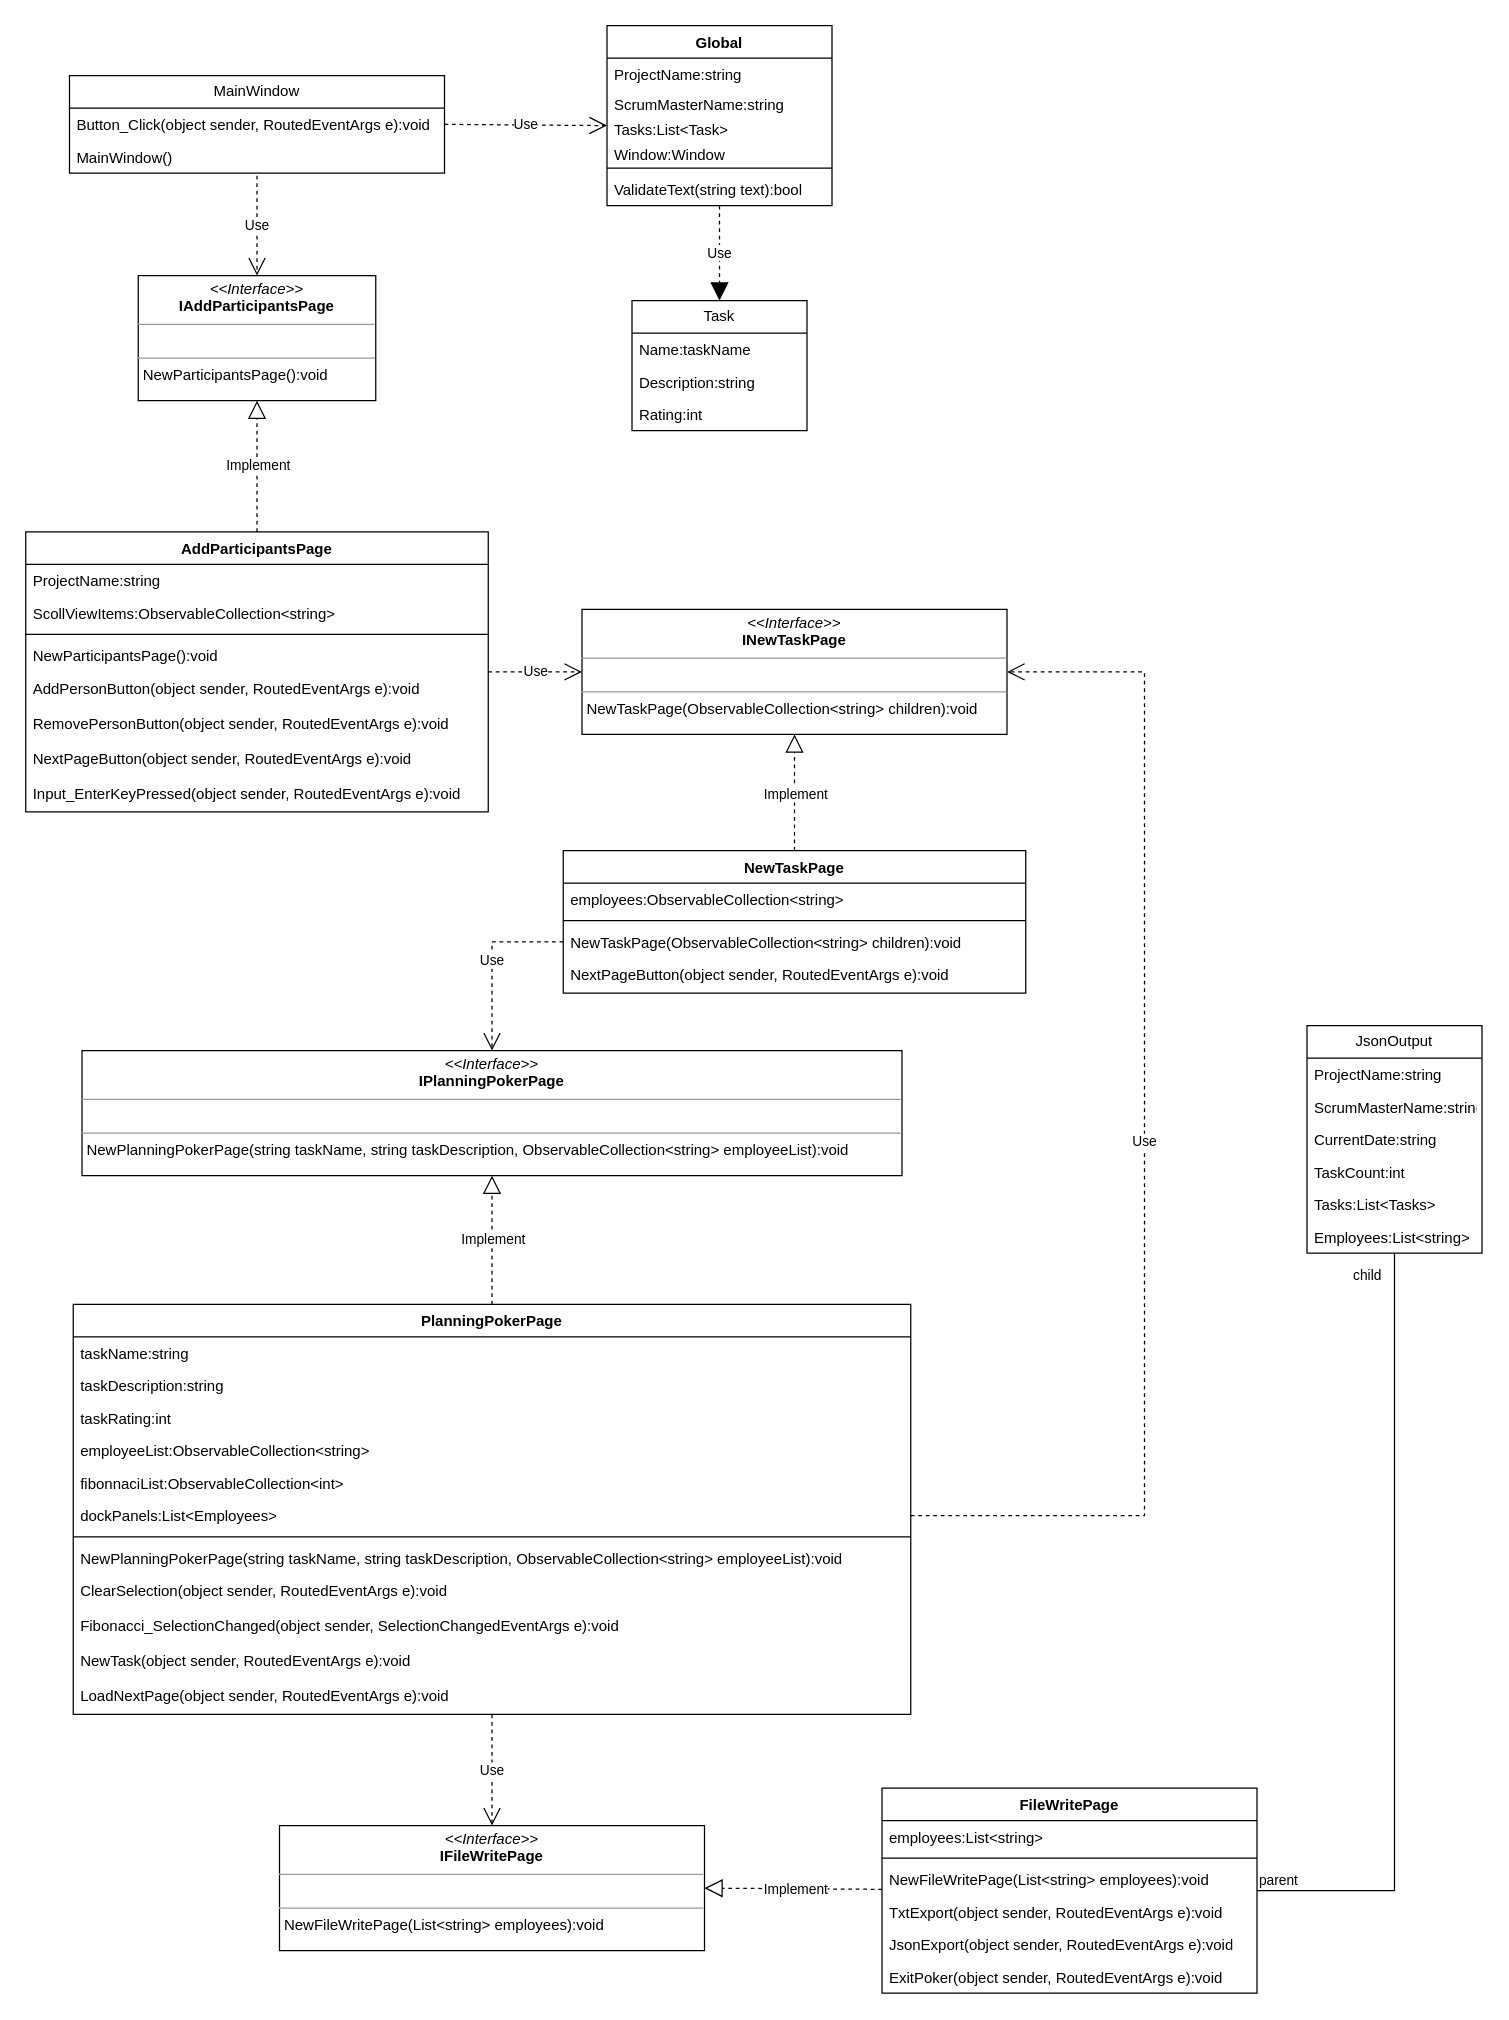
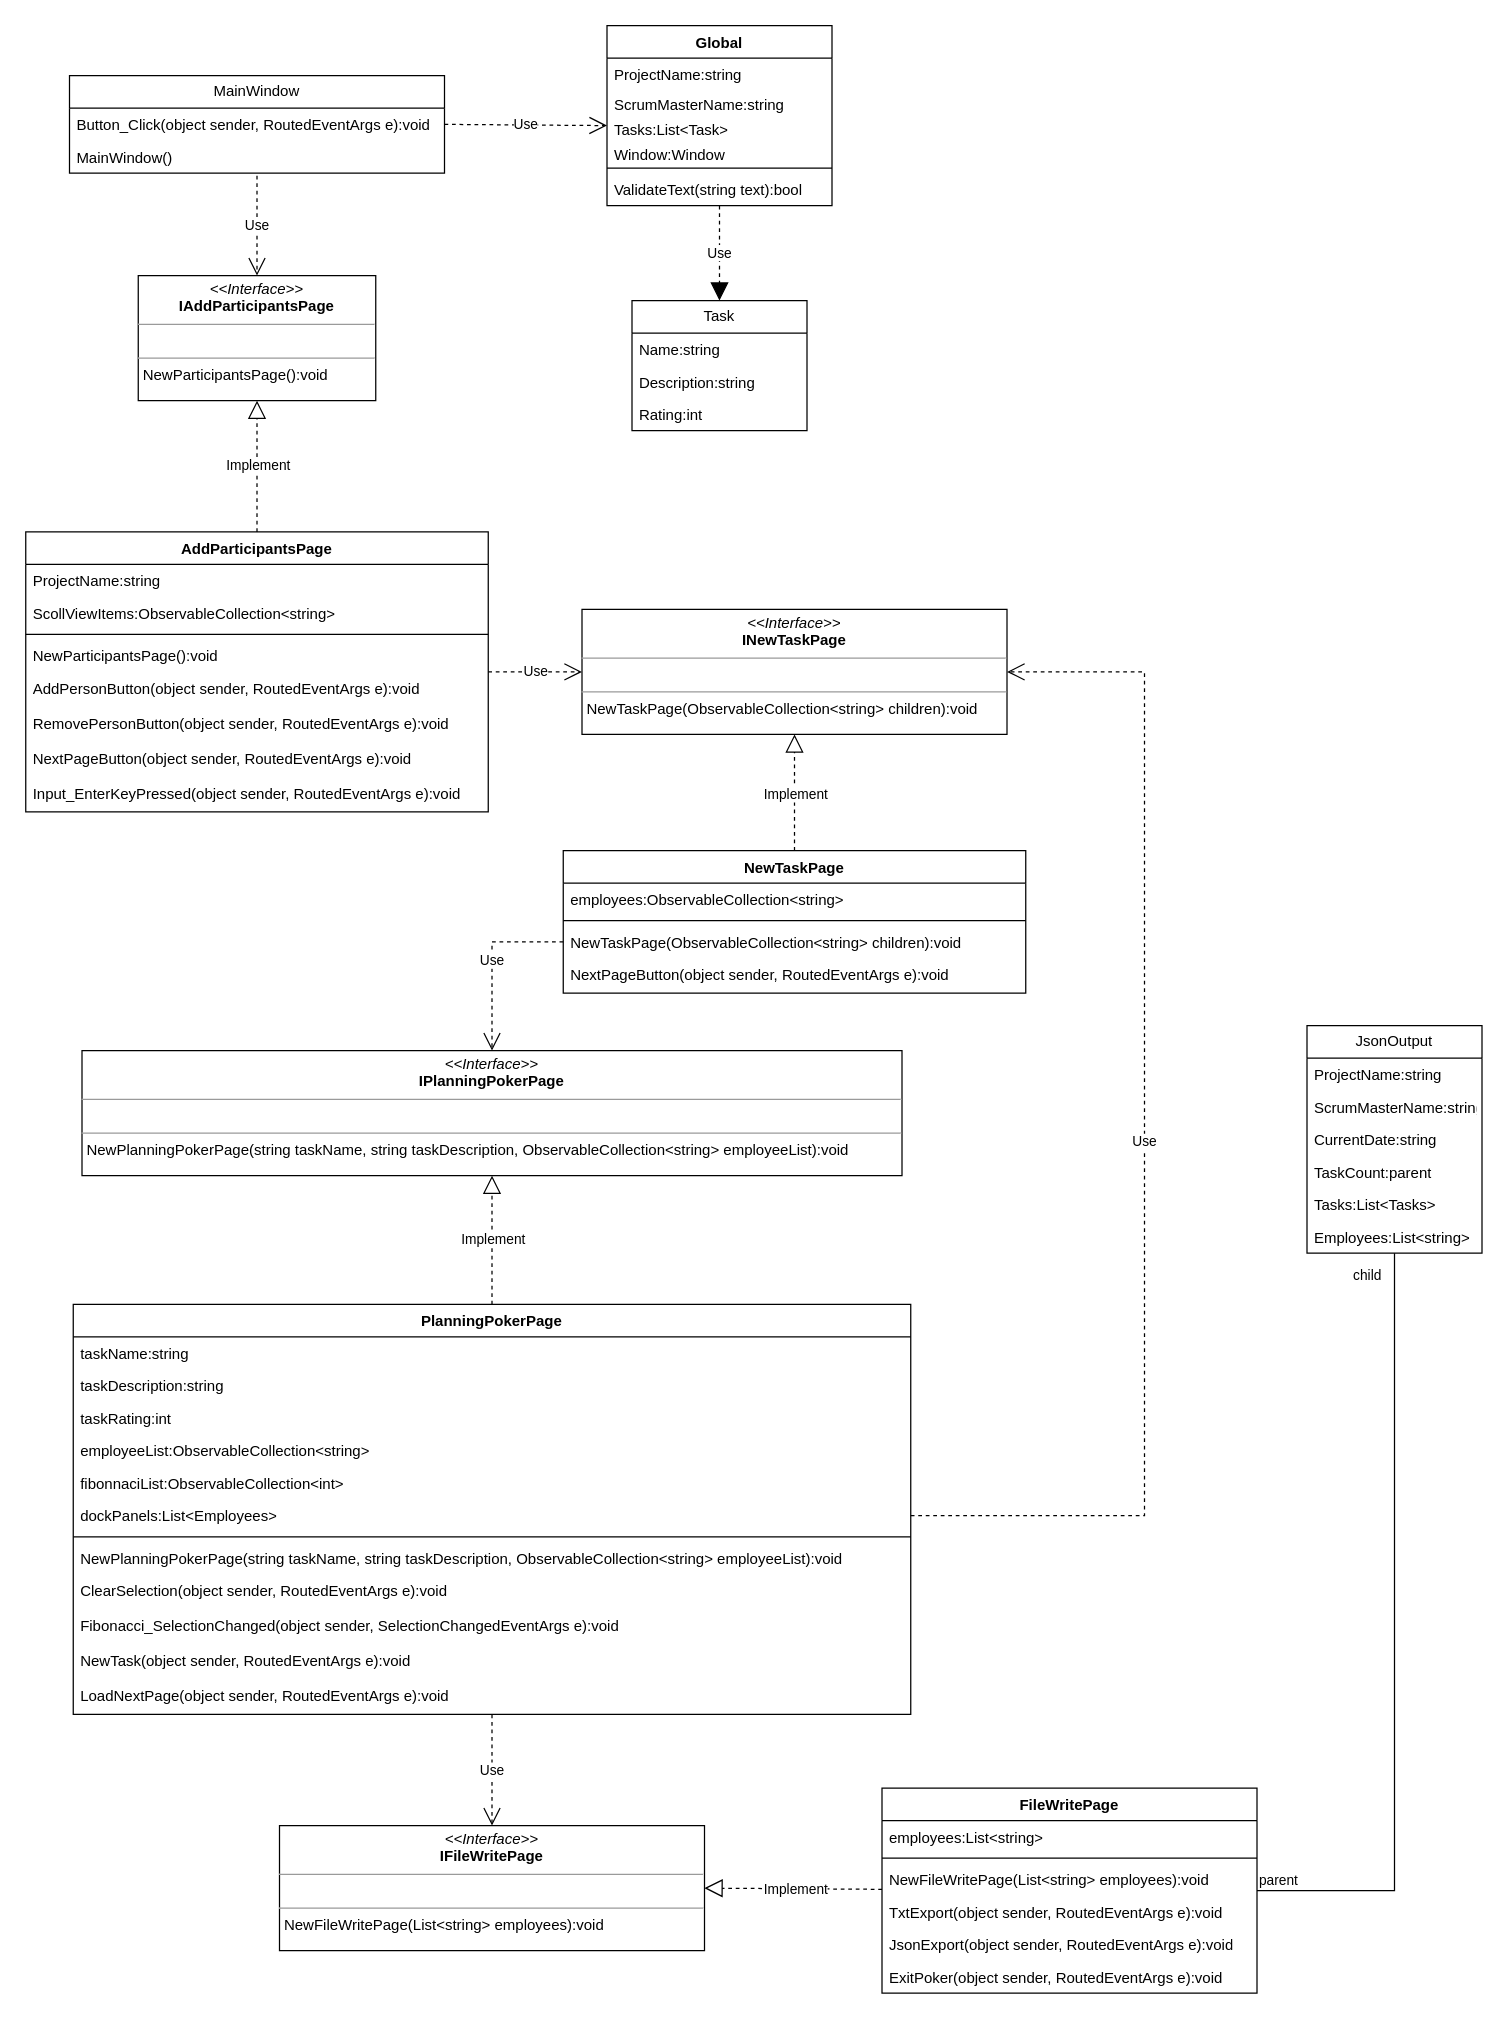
(692, 351) -> (682, 351)
(1365, 1173) -> (1380, 1173)
